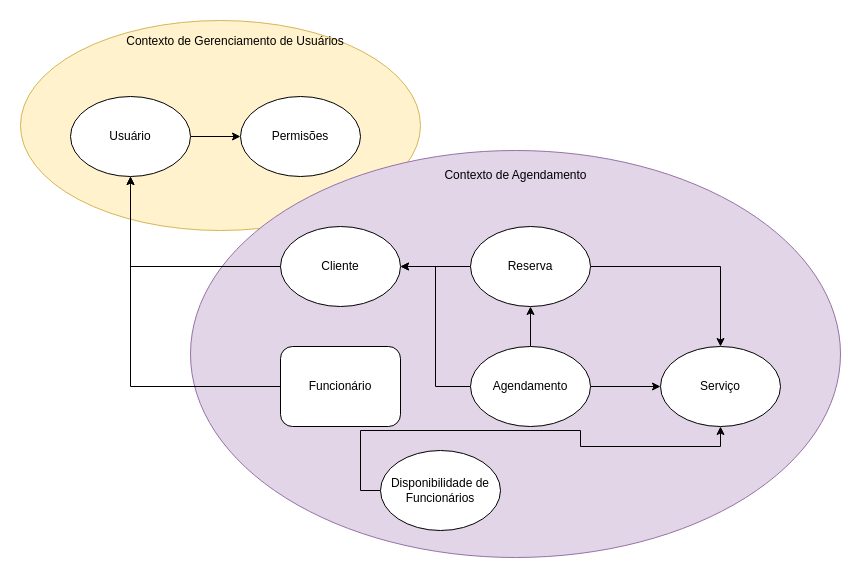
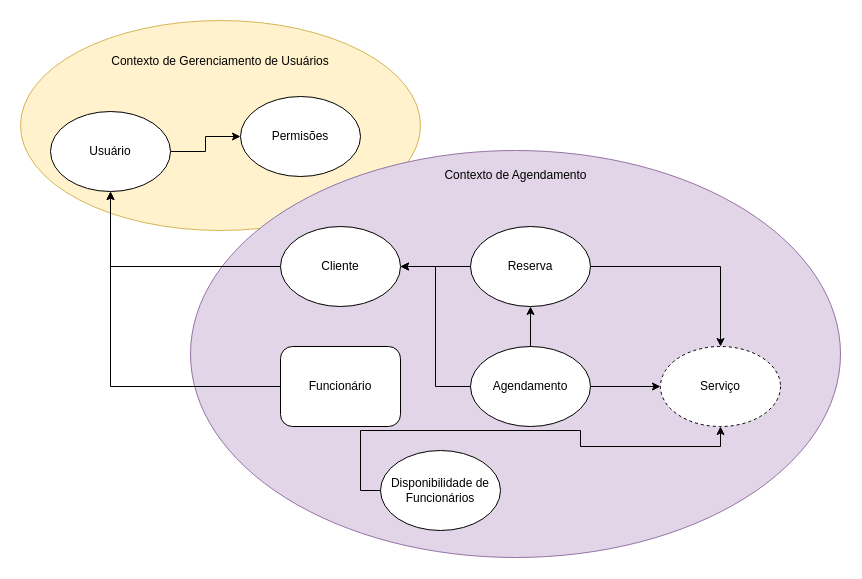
(236, 42) -> (221, 62)
(131, 137) -> (111, 152)
(721, 387) -> (721, 387)
